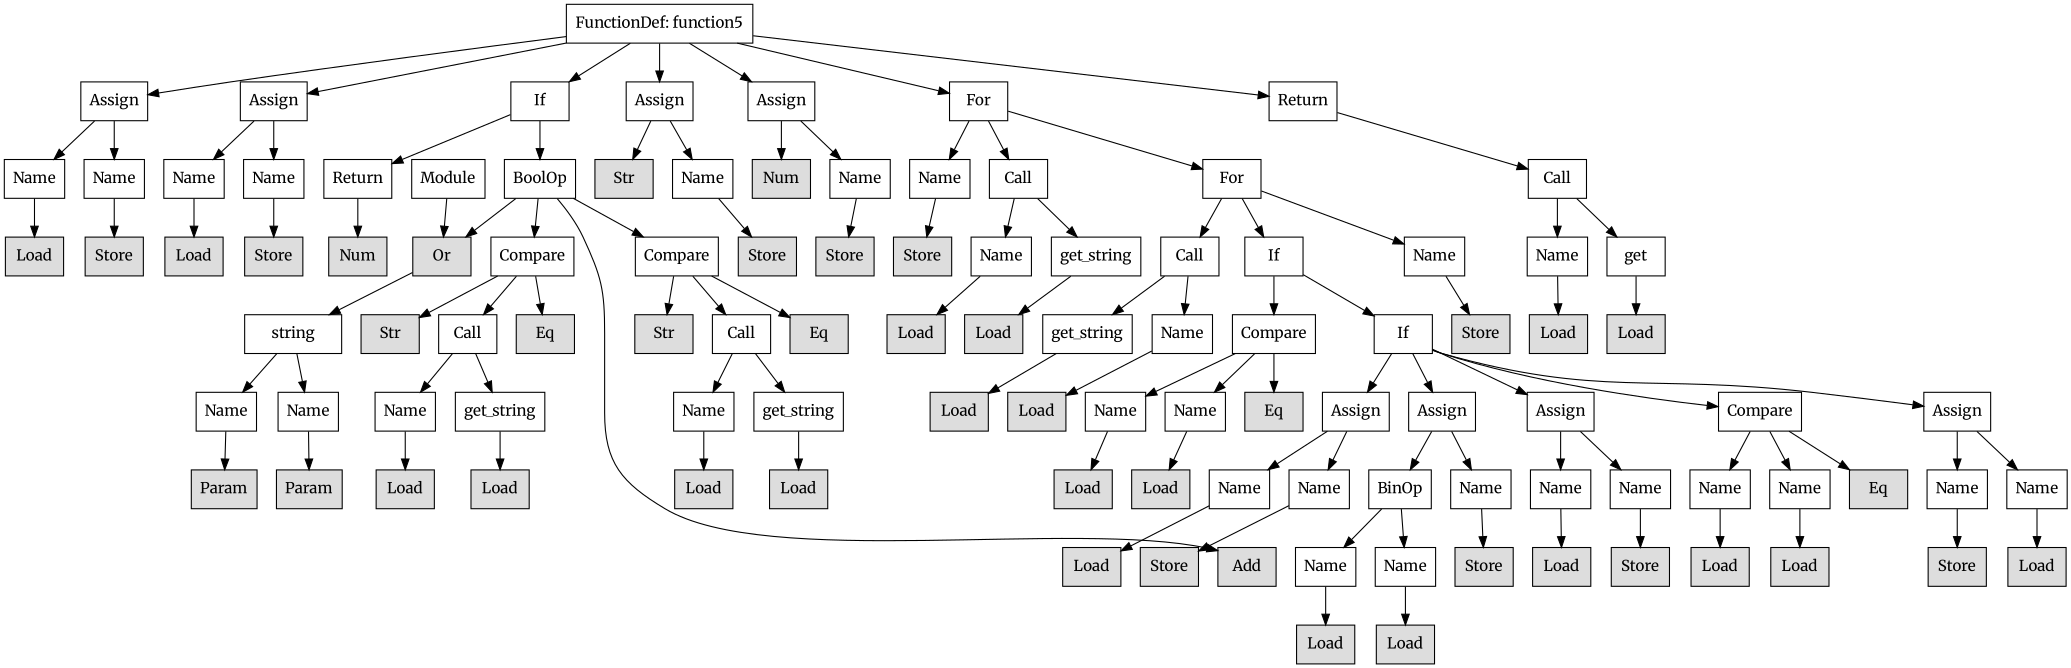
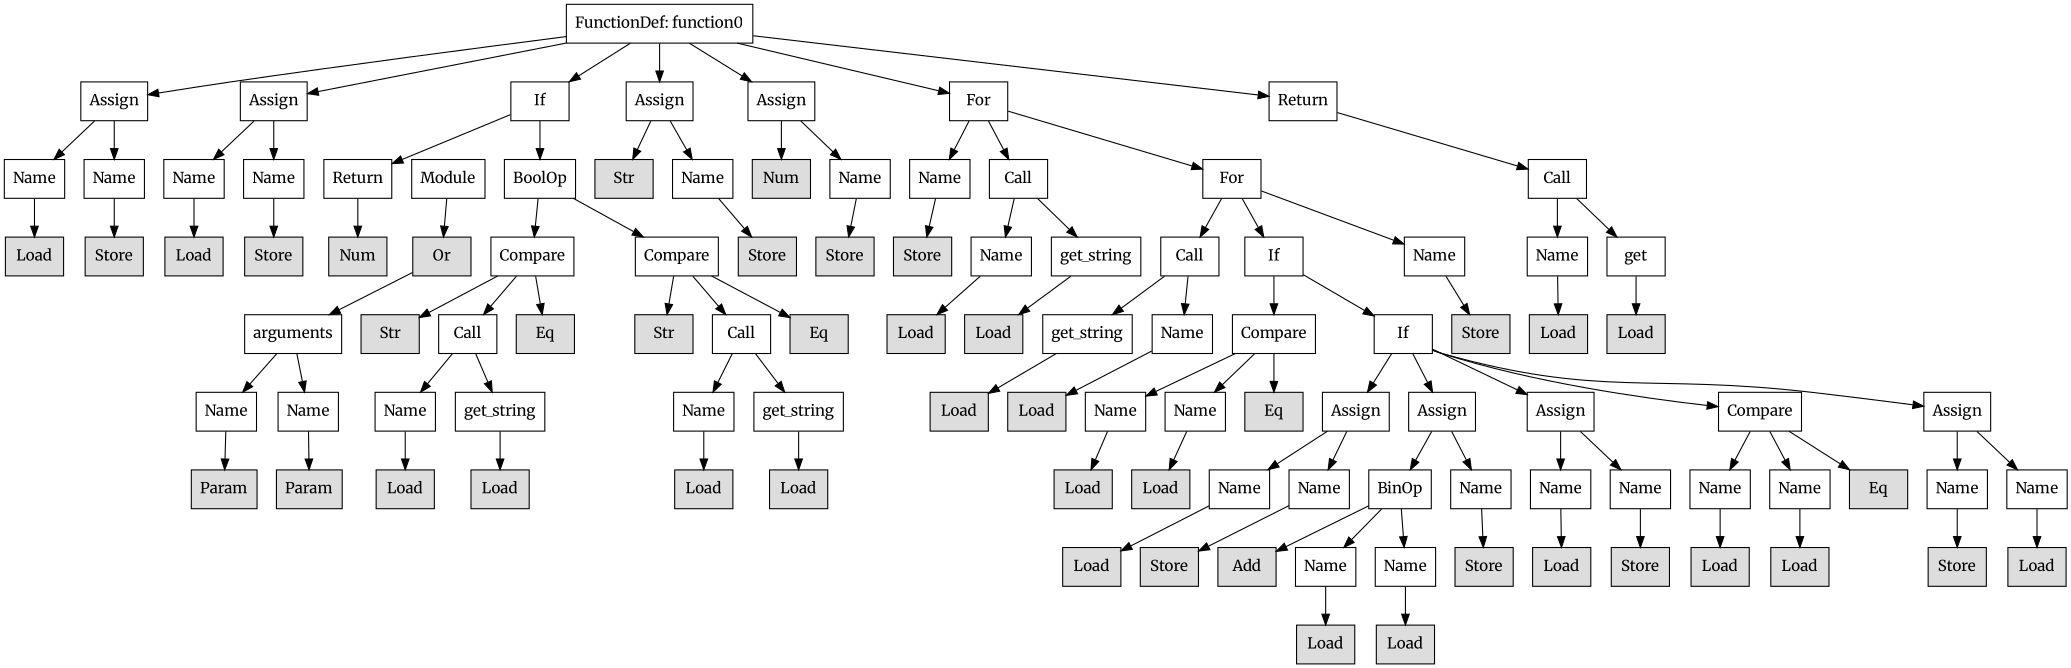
(660, 24) -> (660, 24)
(495, 214) -> none
(293, 334) -> (293, 334)
(761, 534) -> (1327, 526)
